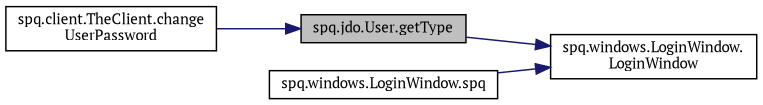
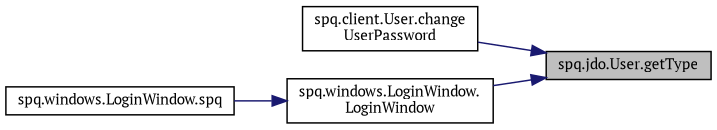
(111, 29) -> (390, 29)
(501, 41) -> (512, 83)
